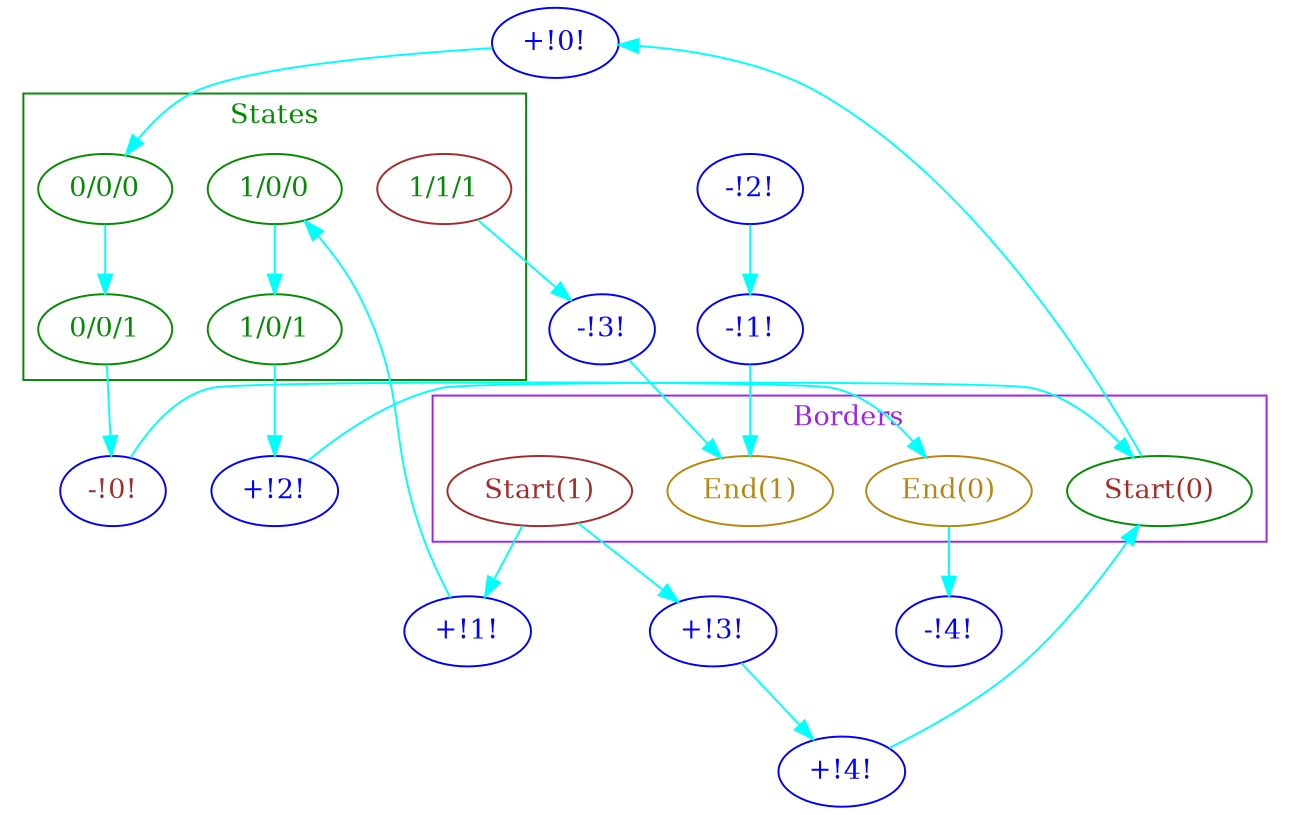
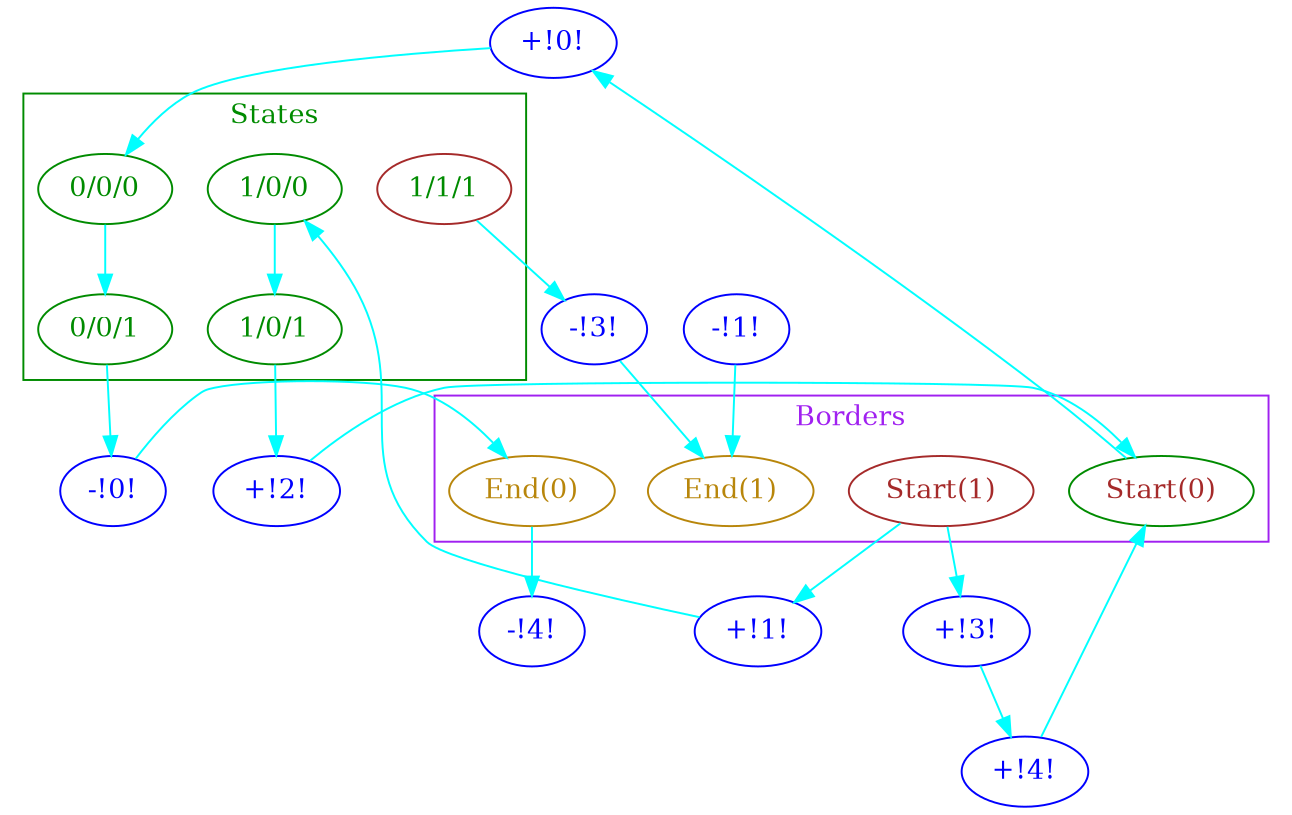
(750, 189) -> none
(113, 491) -> (113, 491)
